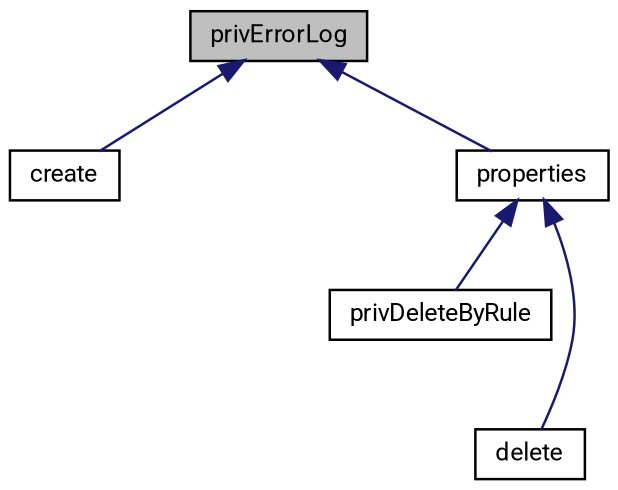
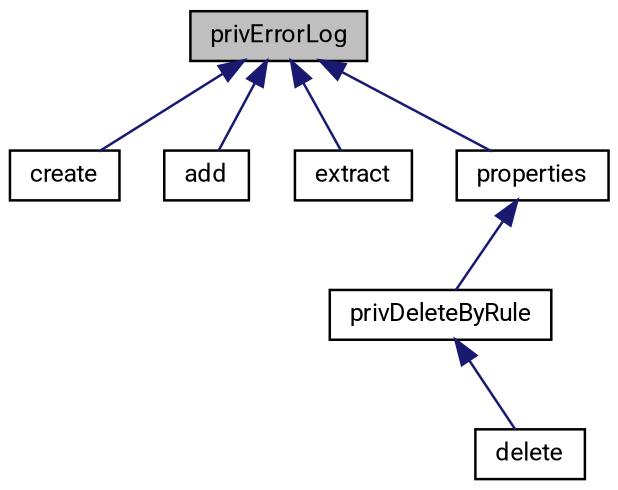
none -> (207, 175)
none -> (353, 175)
(574, 328) -> (493, 395)
